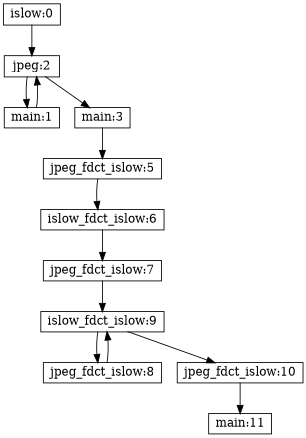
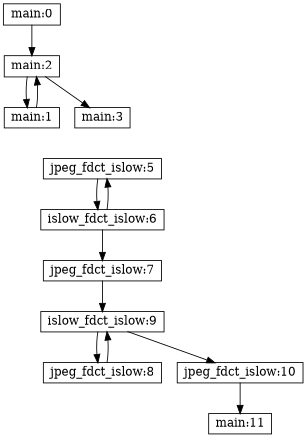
(32, 14) -> (32, 14)
(32, 66) -> (32, 66)
(102, 139) -> (108, 199)
